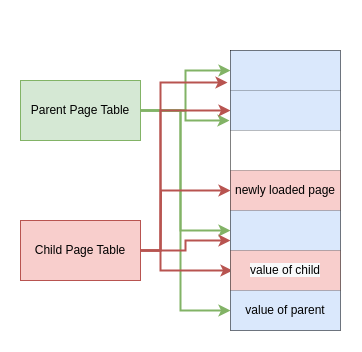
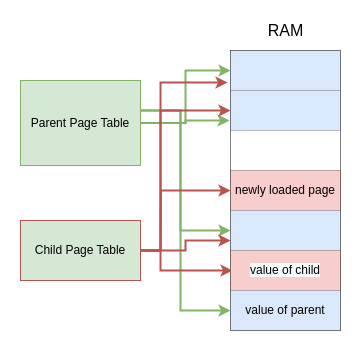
none -> (286, 31)
(81, 111) -> (81, 123)
(81, 251) -> (81, 251)
